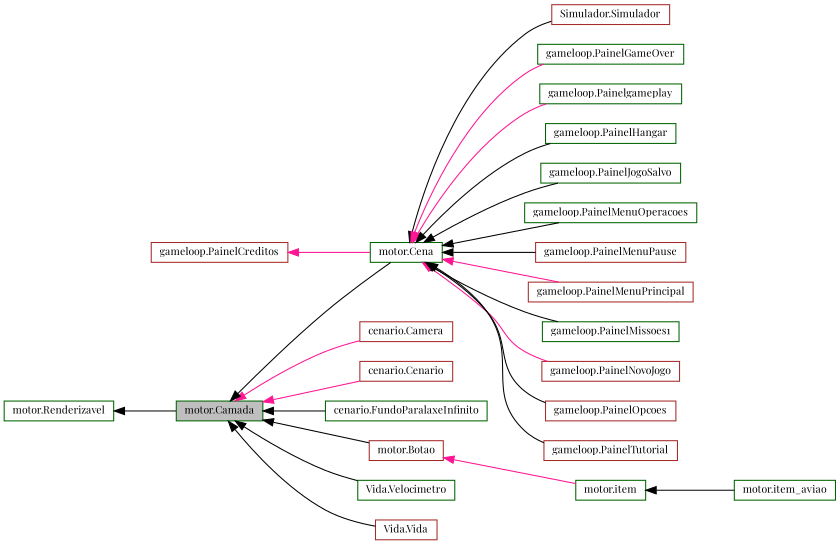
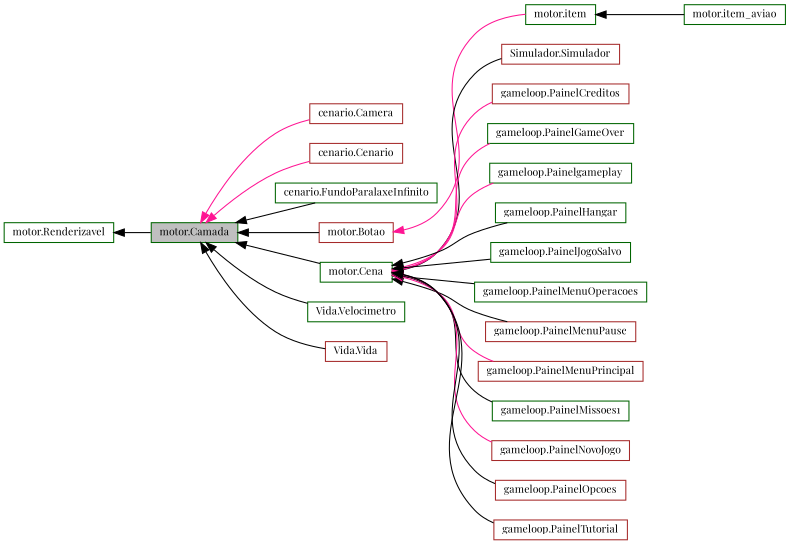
(334, 252) -> (456, 192)
